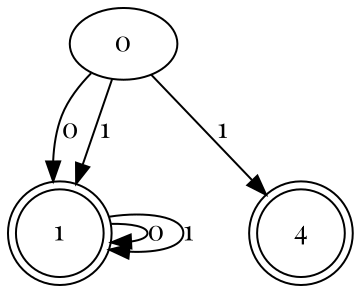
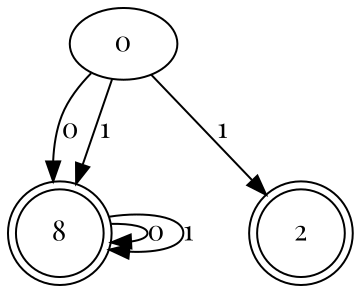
(60, 233) -> (60, 233)
(301, 233) -> (301, 233)
